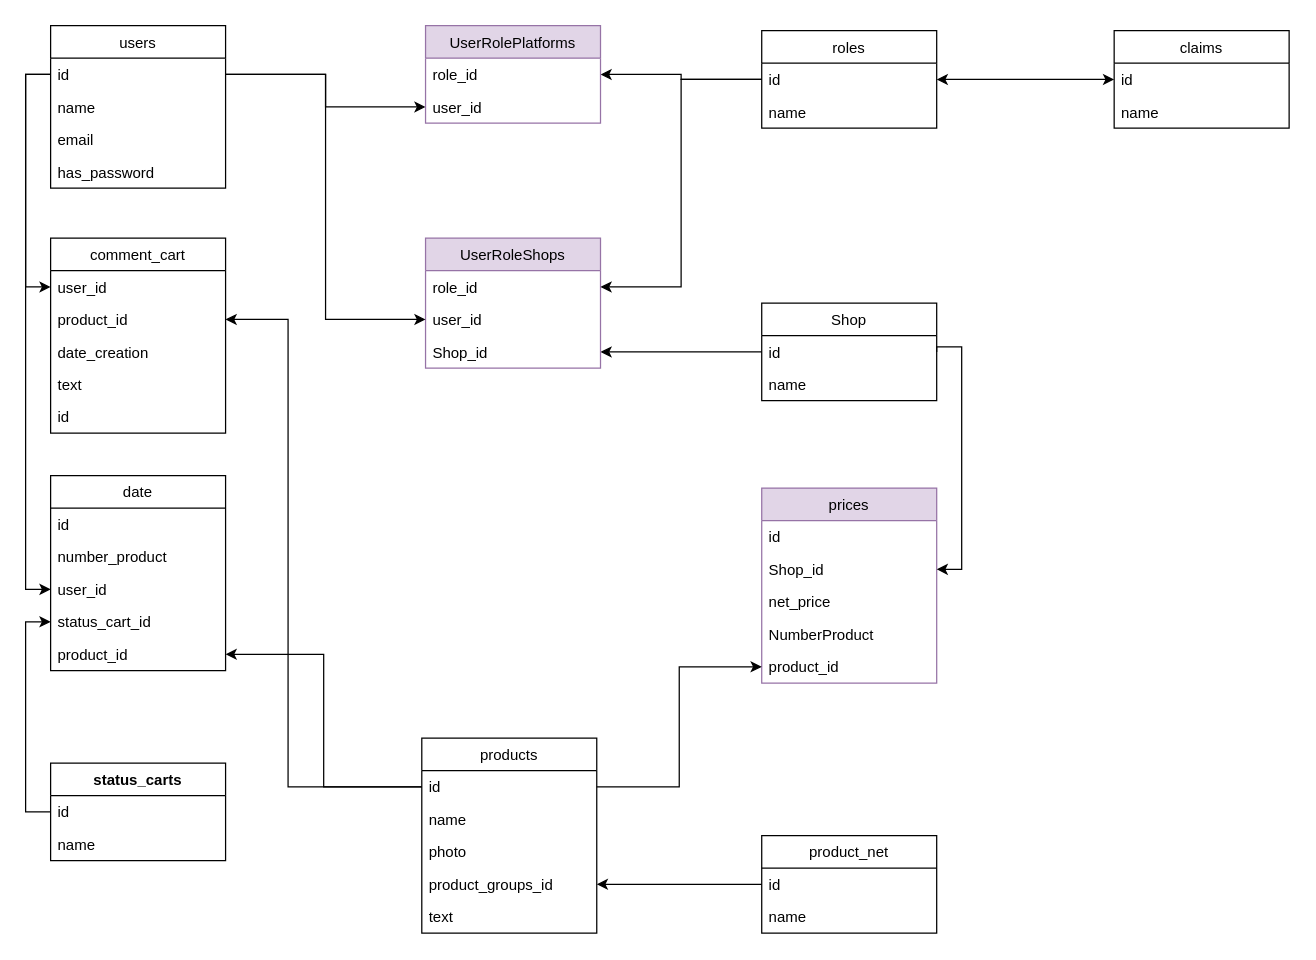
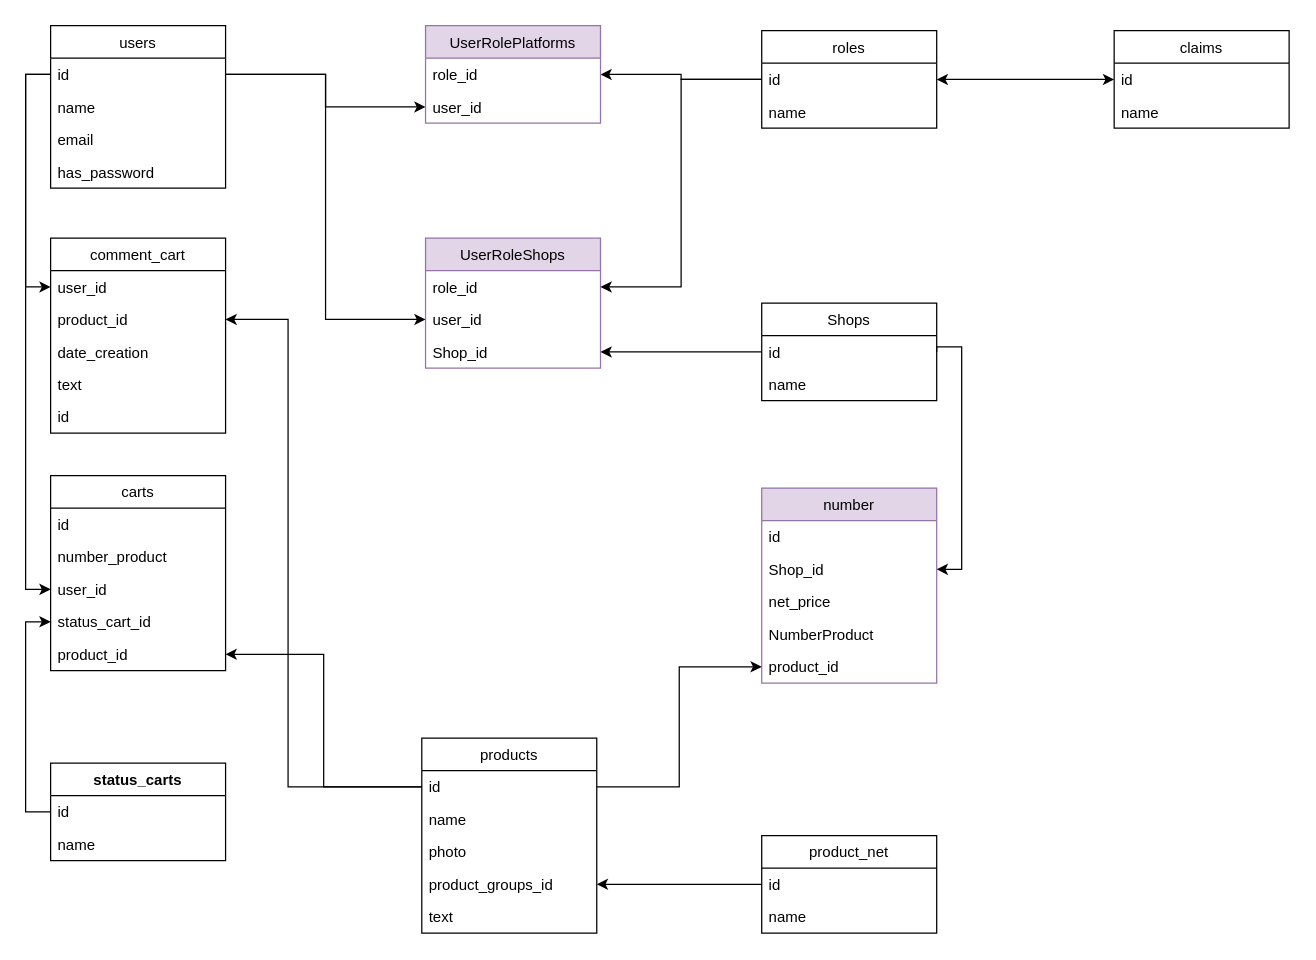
(849, 320) -> (849, 320)
(138, 493) -> (138, 493)
(849, 505) -> (849, 505)
